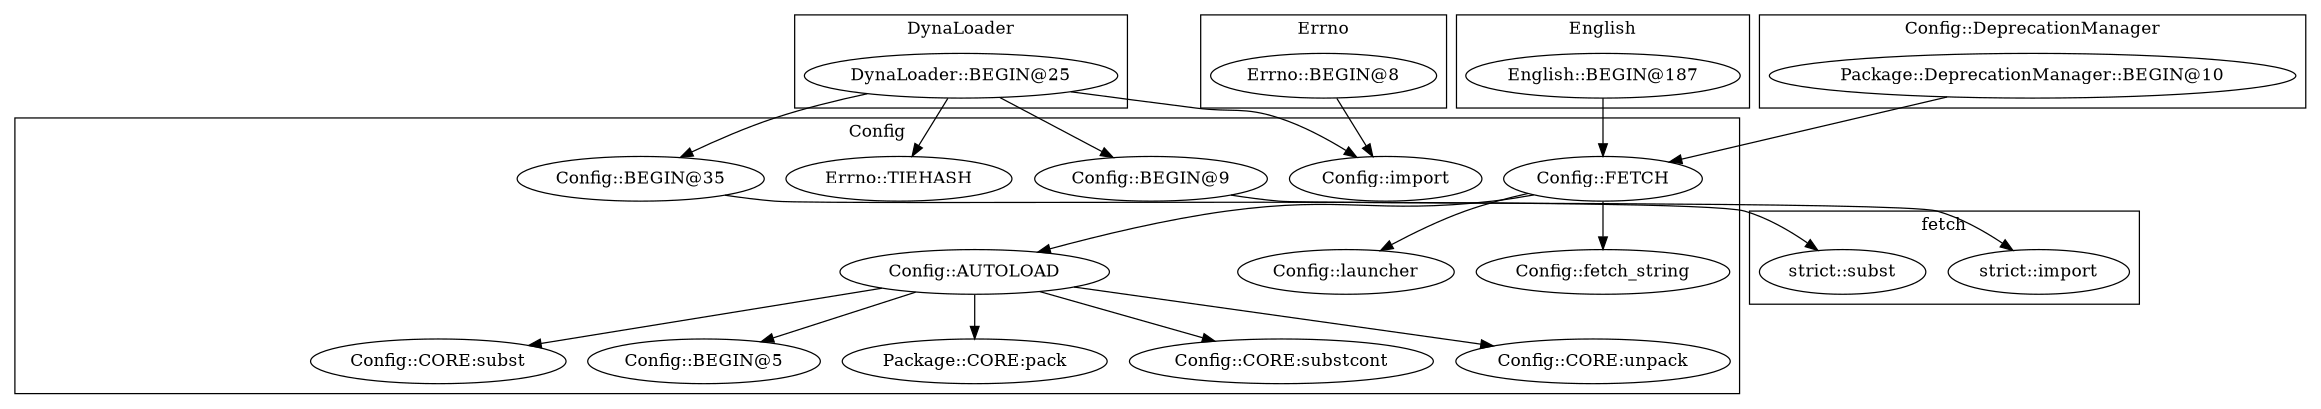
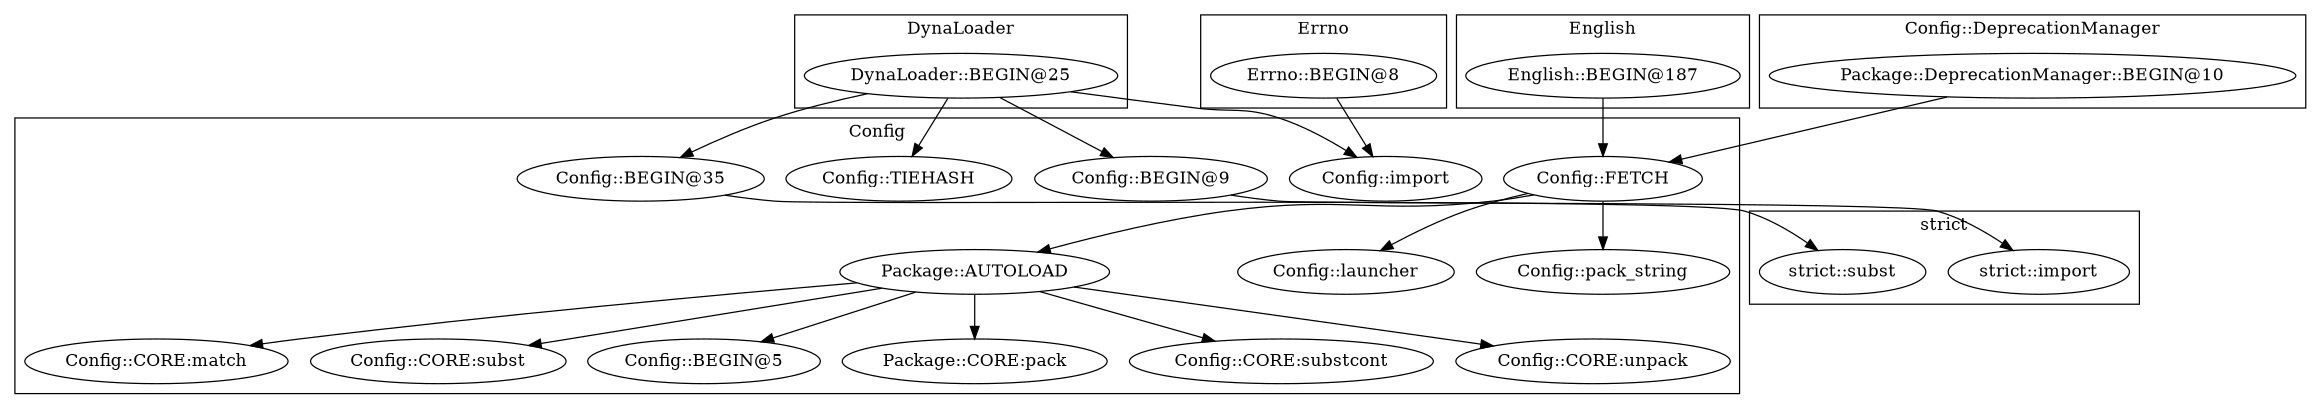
(899, 179) -> (899, 179)
(1944, 225) -> (1944, 225)
(975, 272) -> (975, 272)
(1603, 272) -> (1603, 272)
none -> (156, 361)
